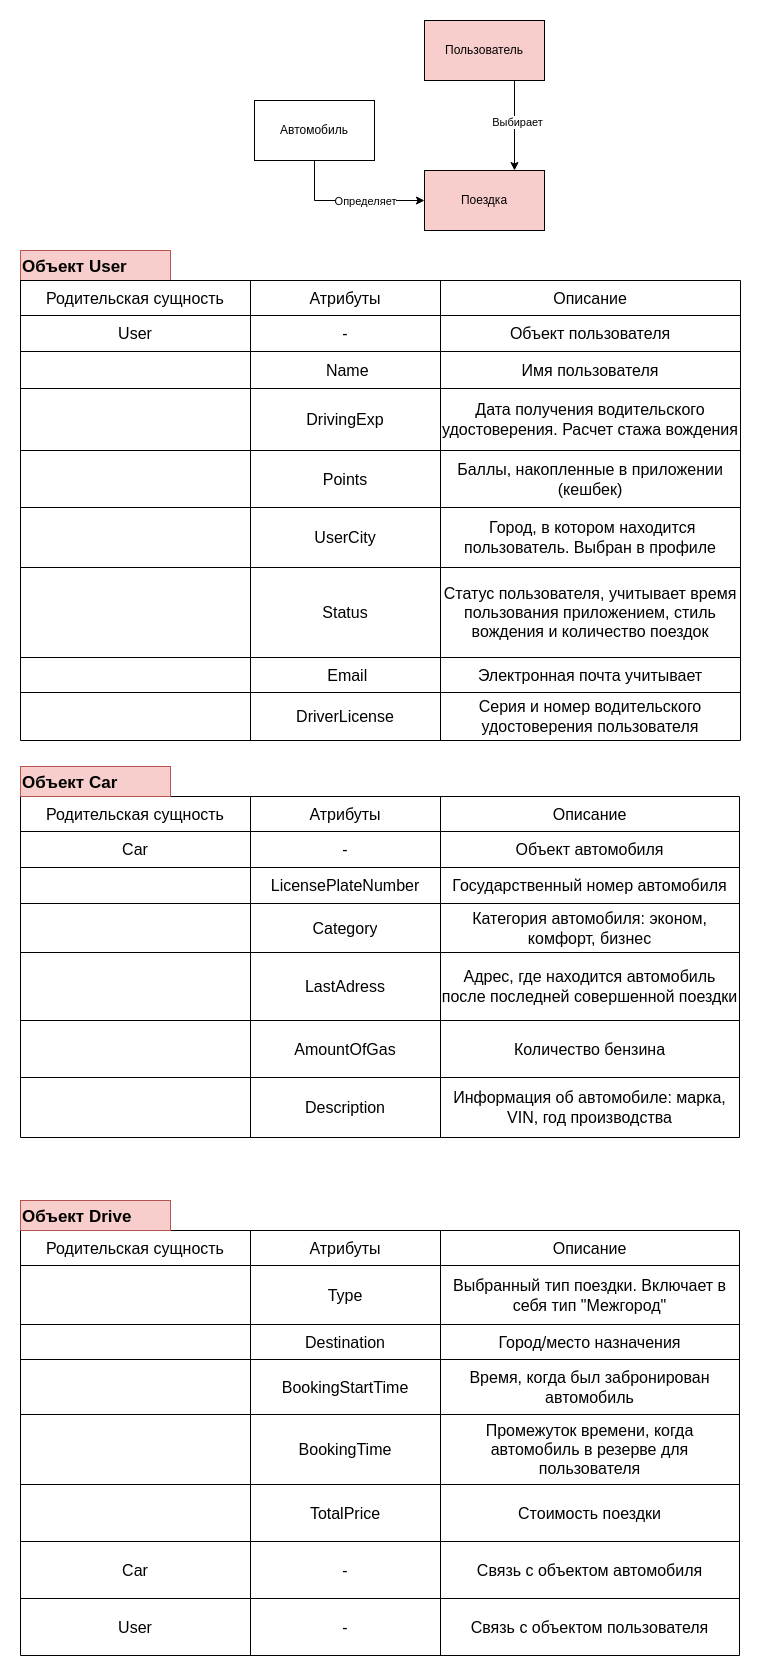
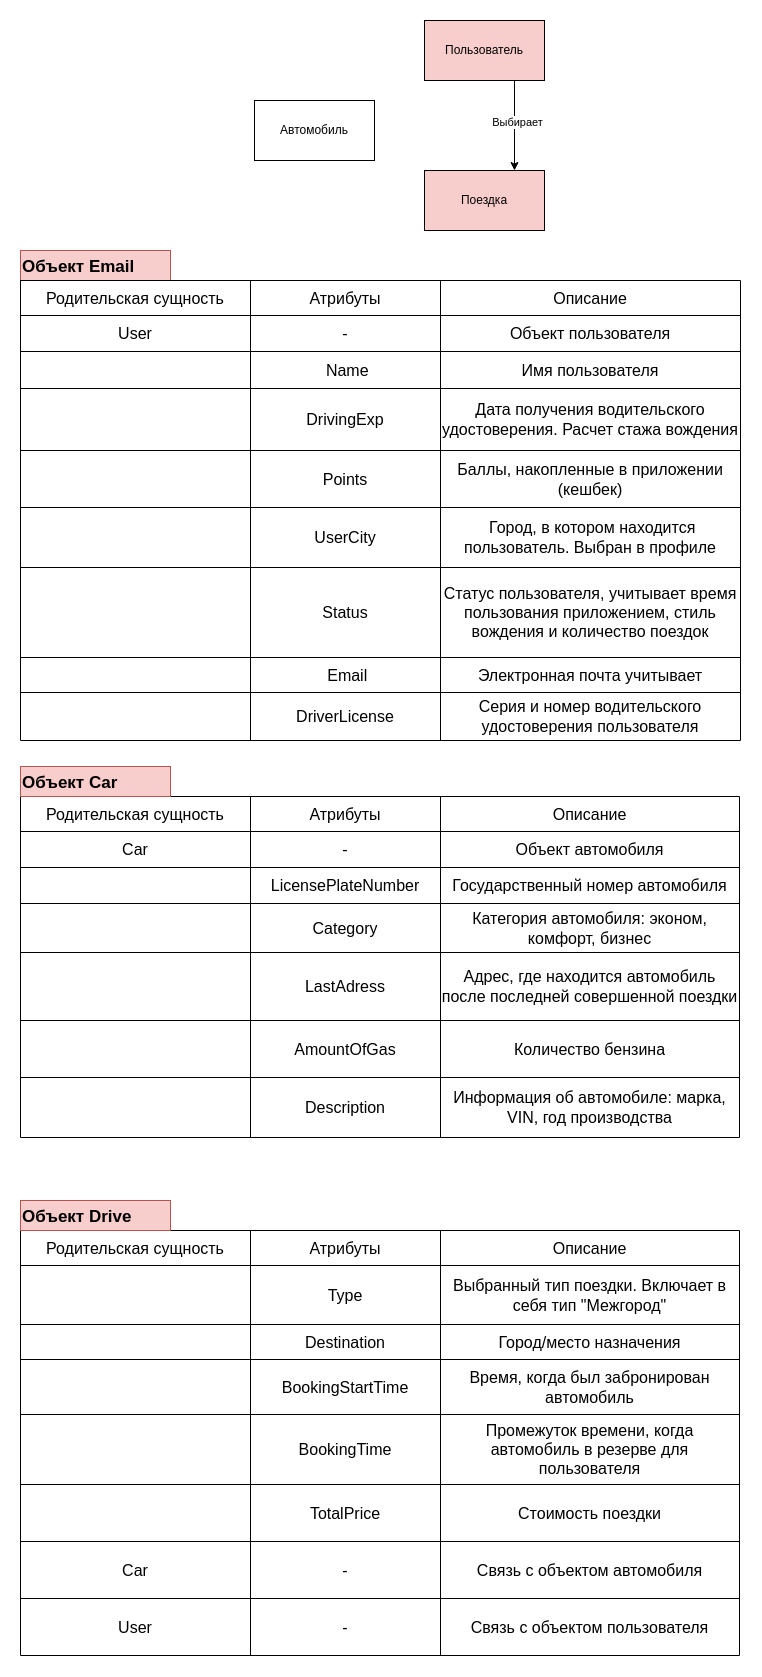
(346, 201) -> none
(73, 268) -> (73, 268)
